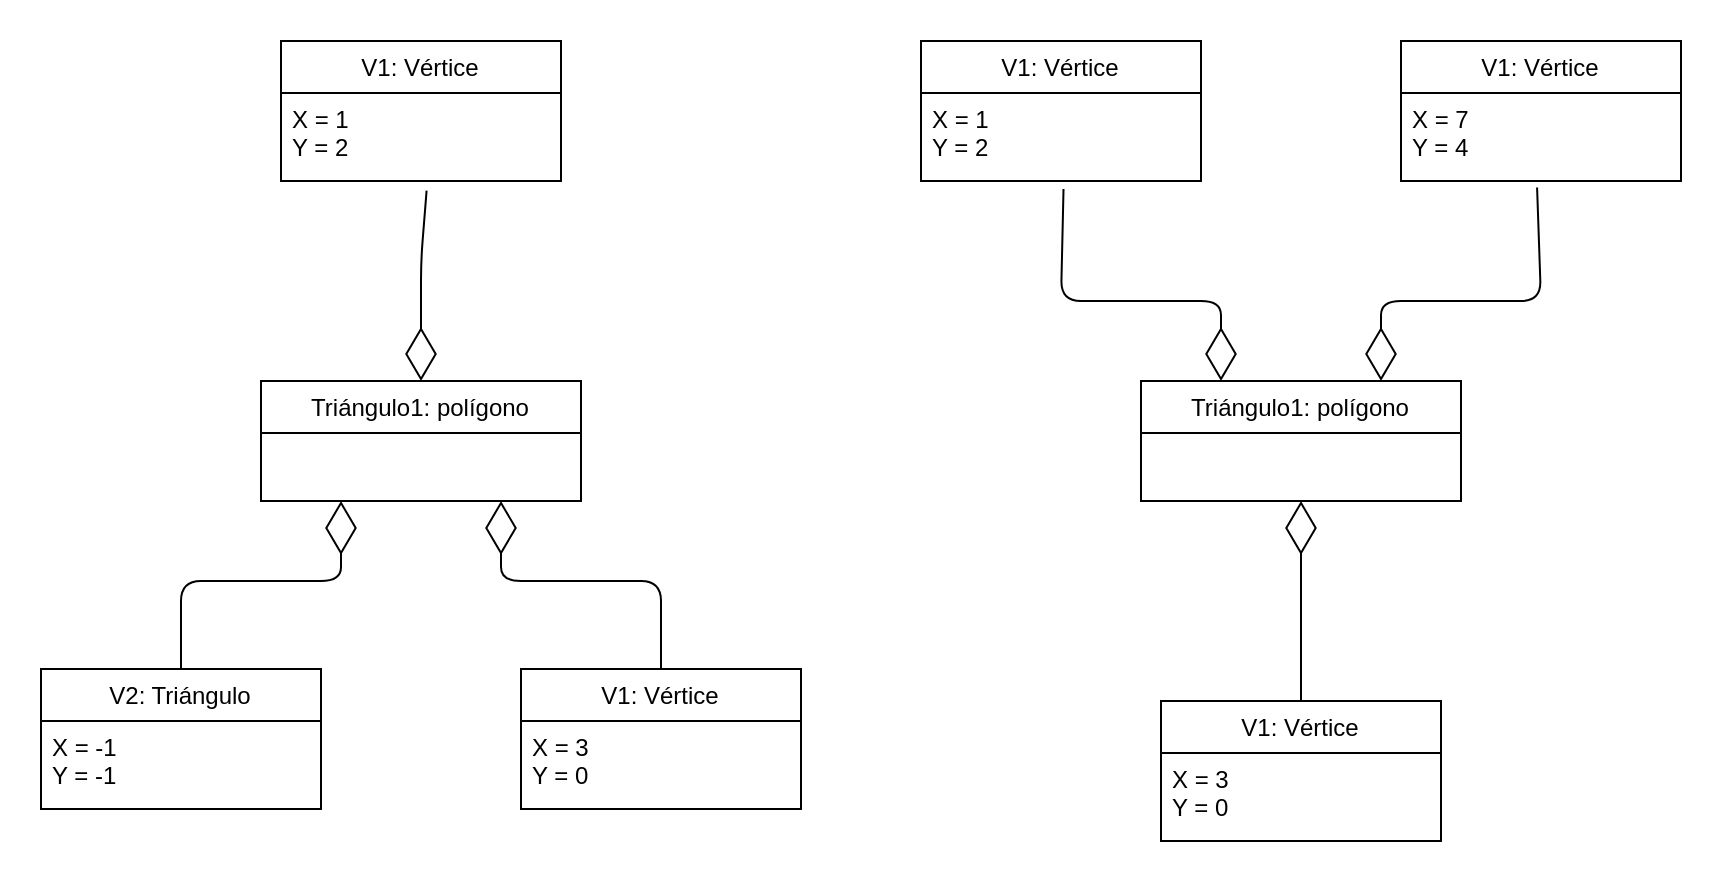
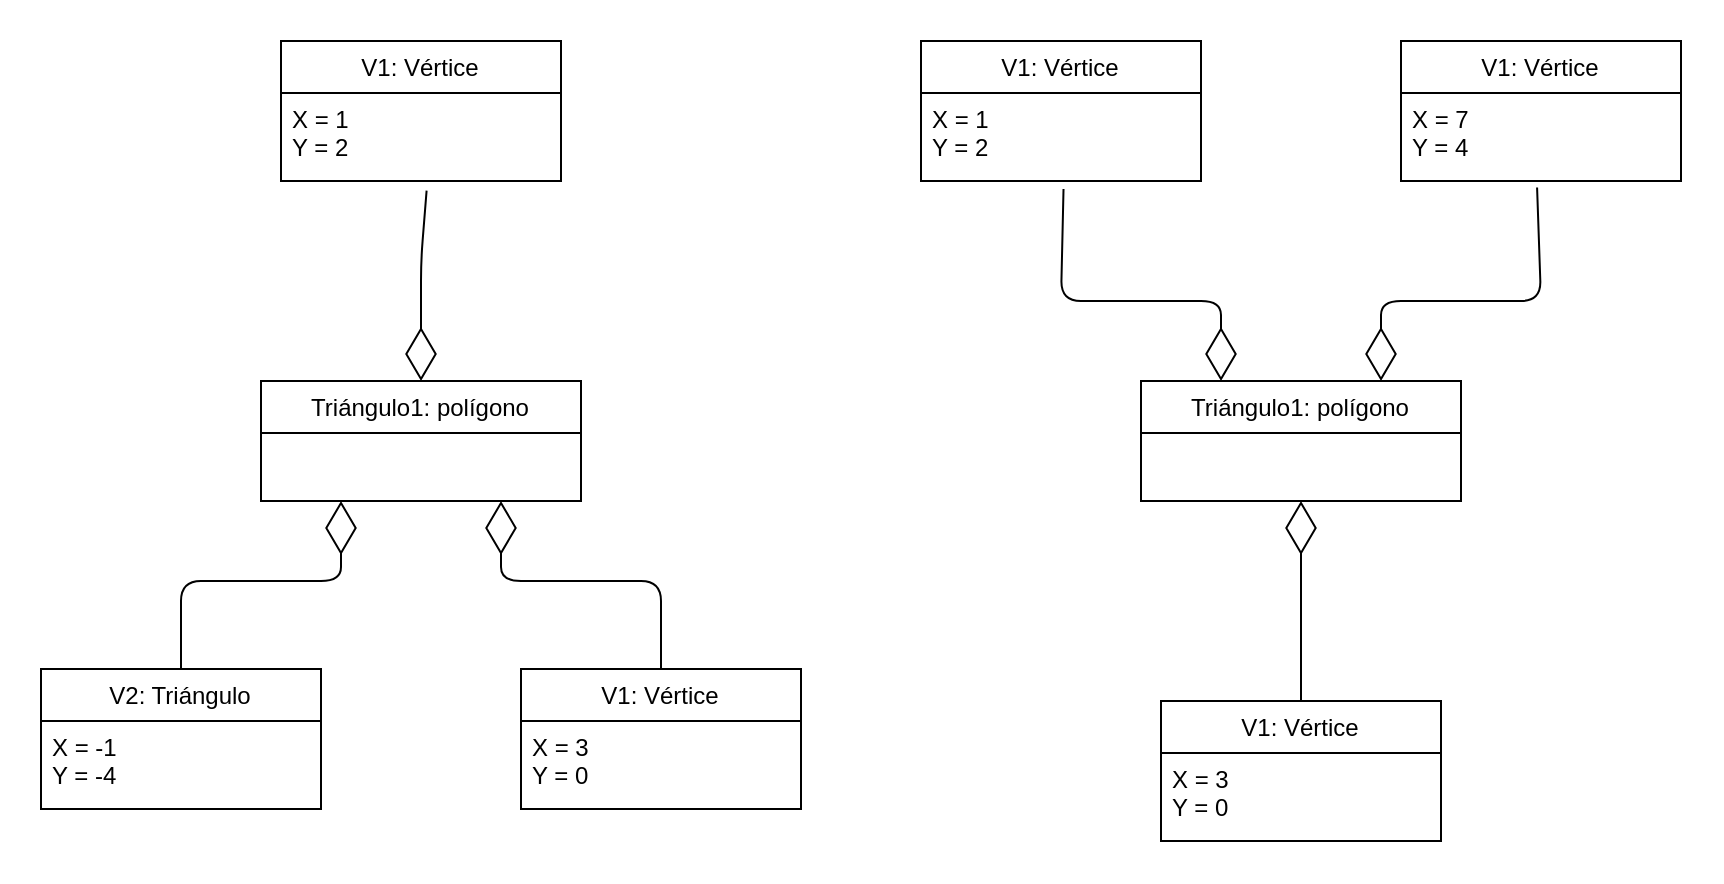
(86, 748) -> (86, 748)
